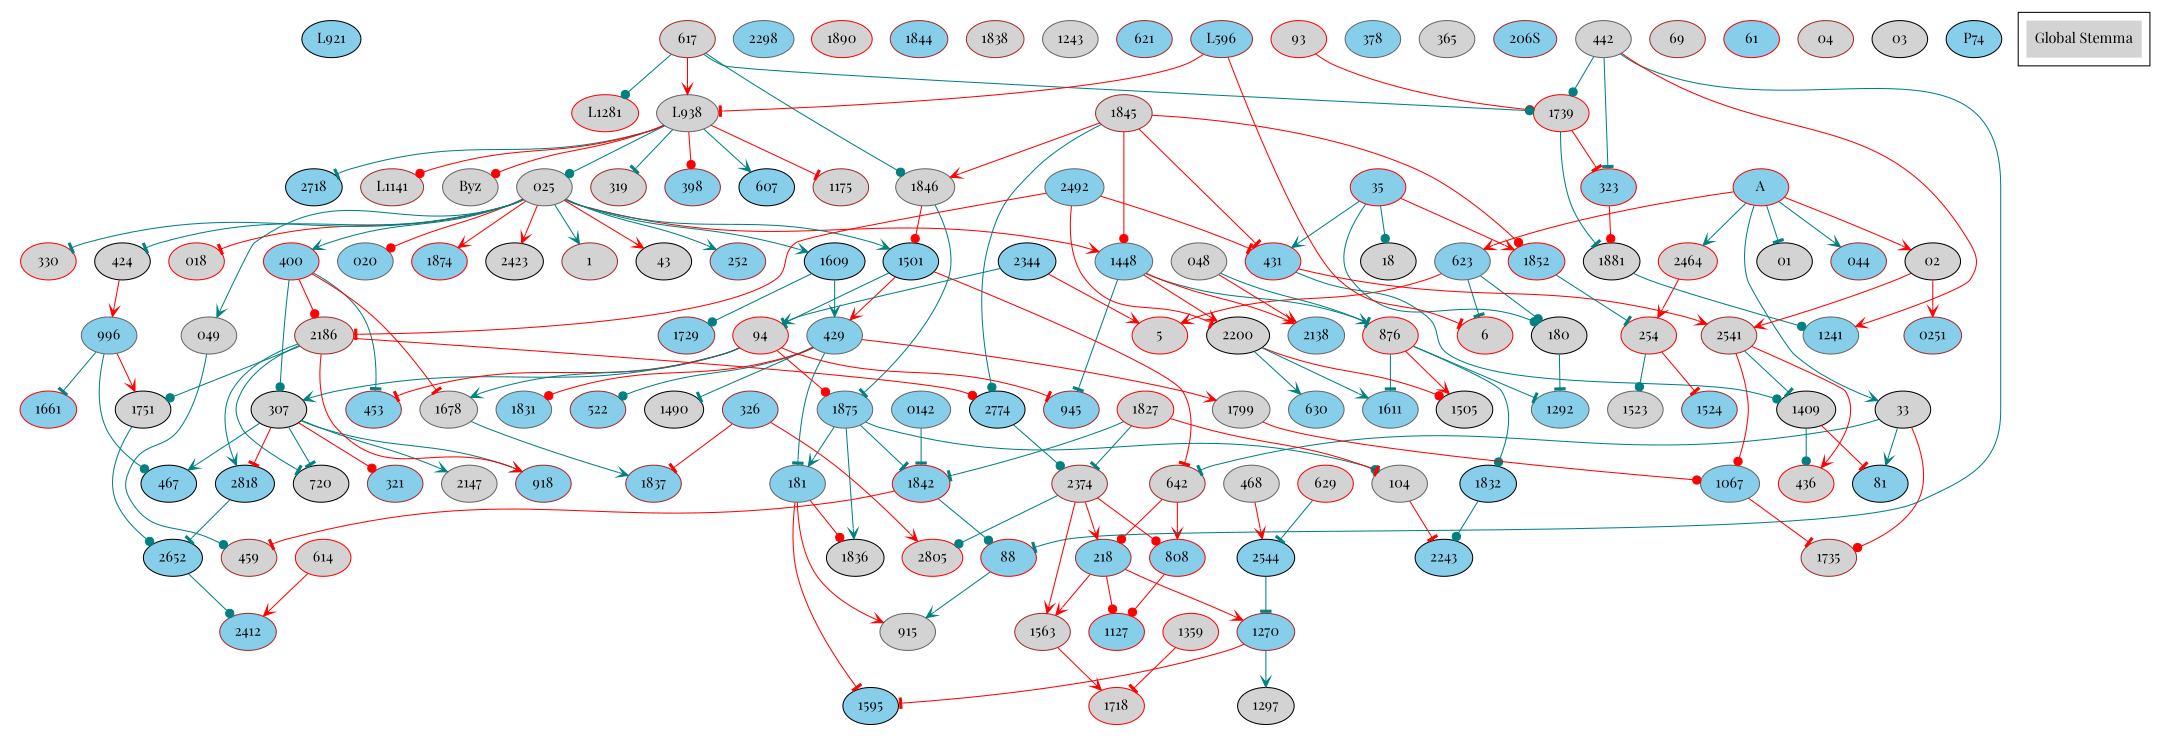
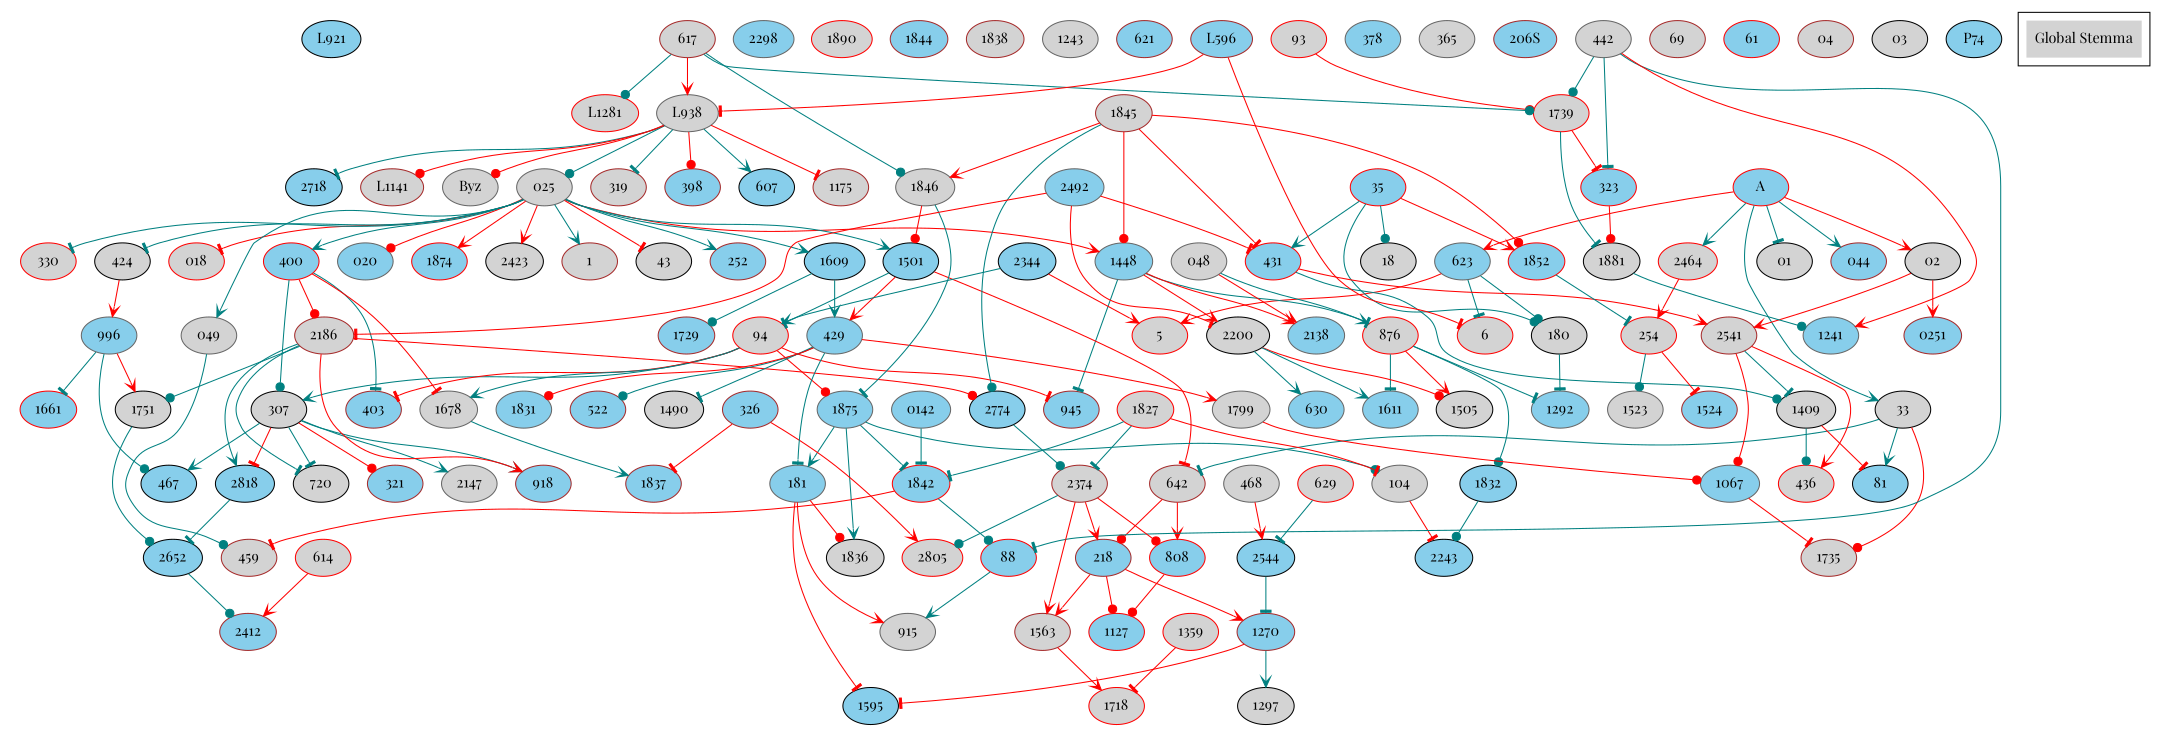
(602, 223) -> (602, 223)
(374, 410) -> (374, 410)
